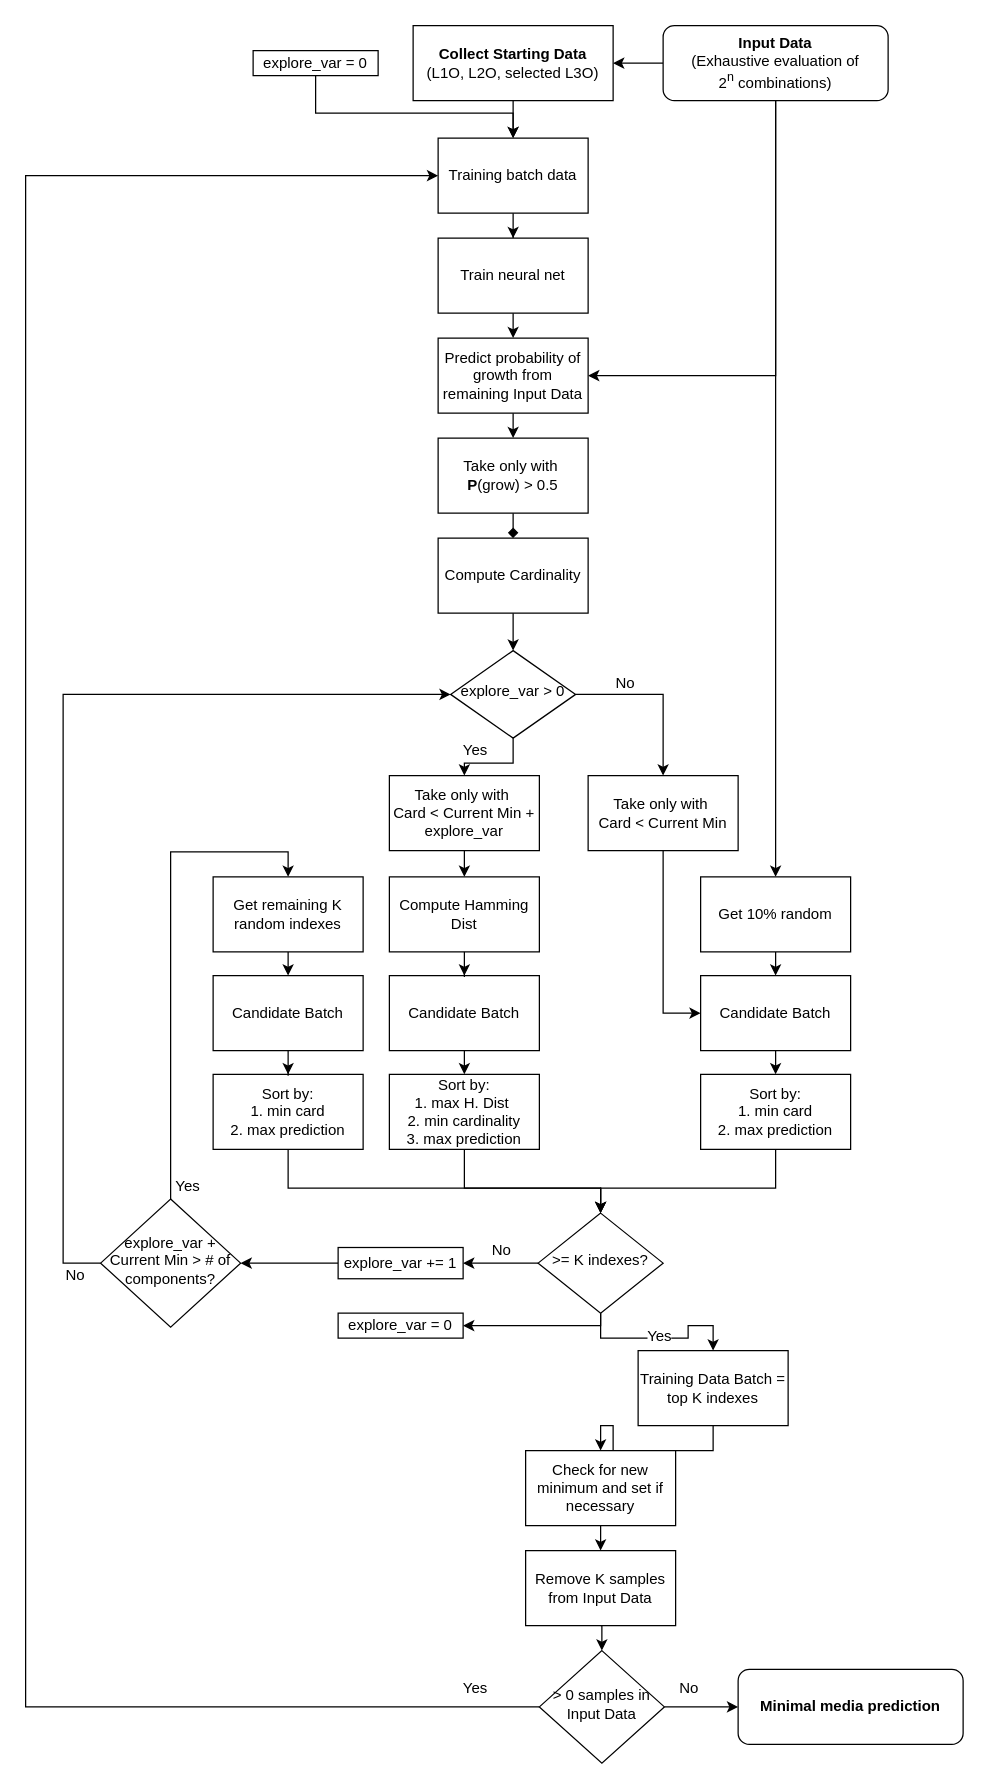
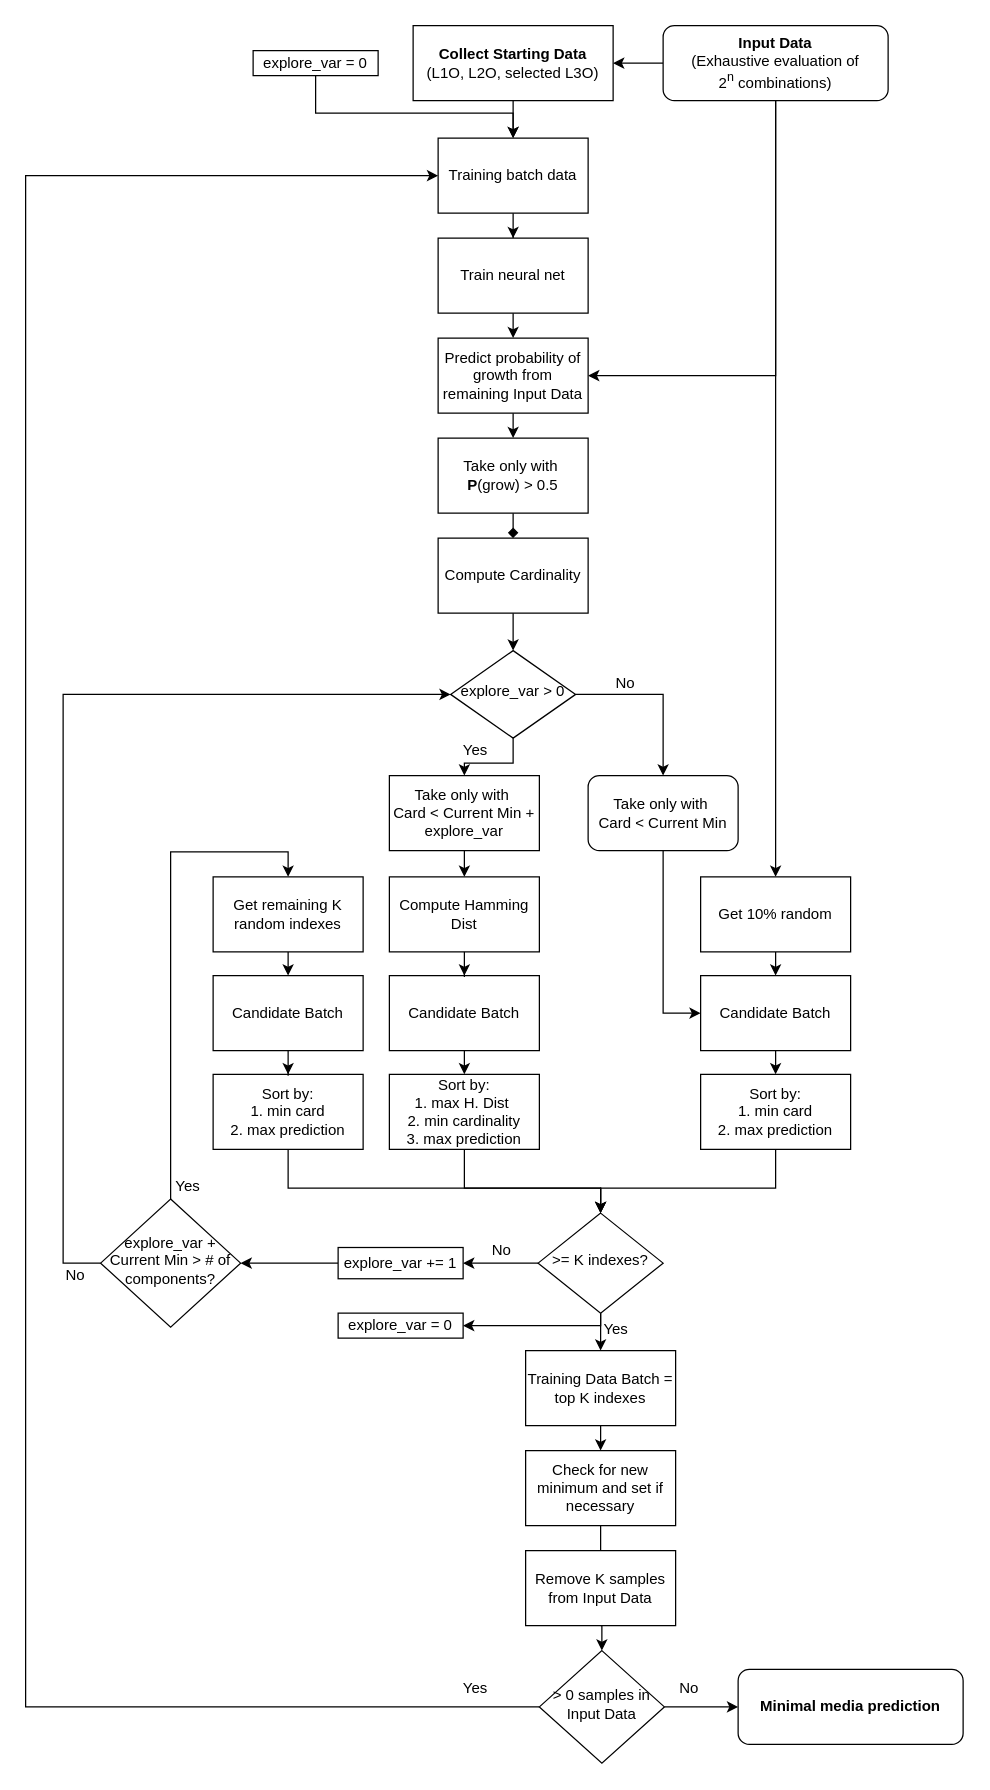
(663, 813) -> (663, 813)
(713, 1388) -> (601, 1388)
(601, 1540) -> (601, 1543)
